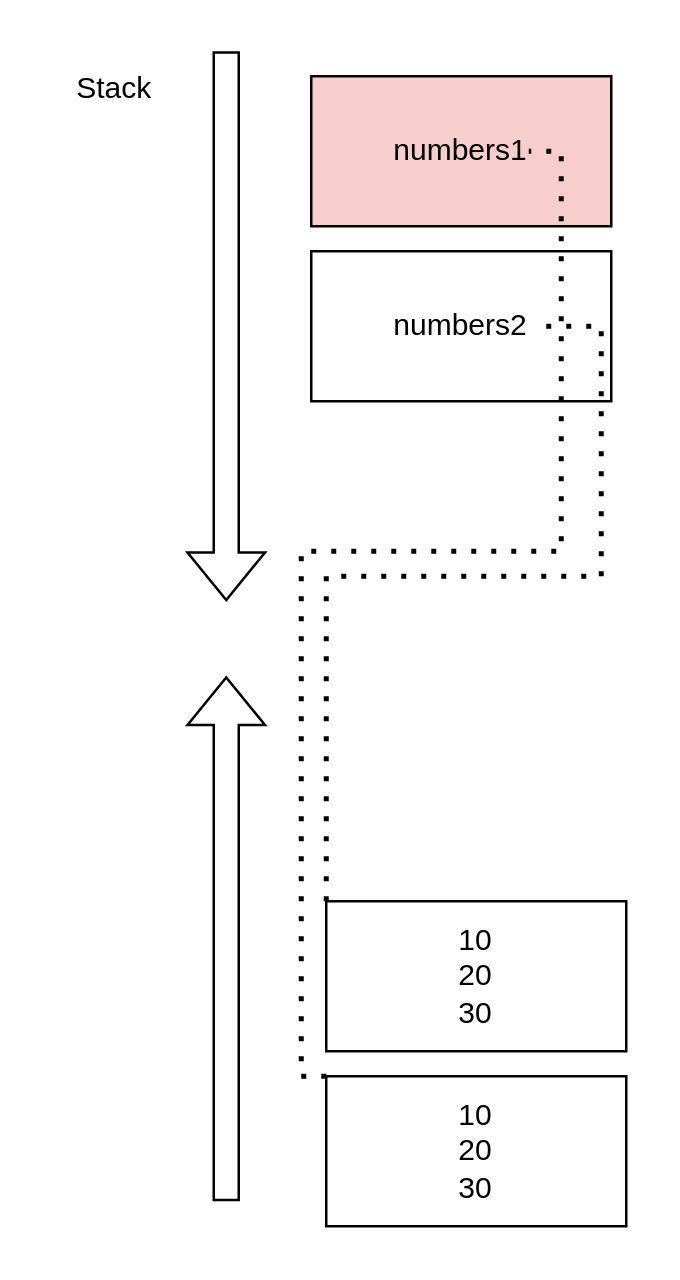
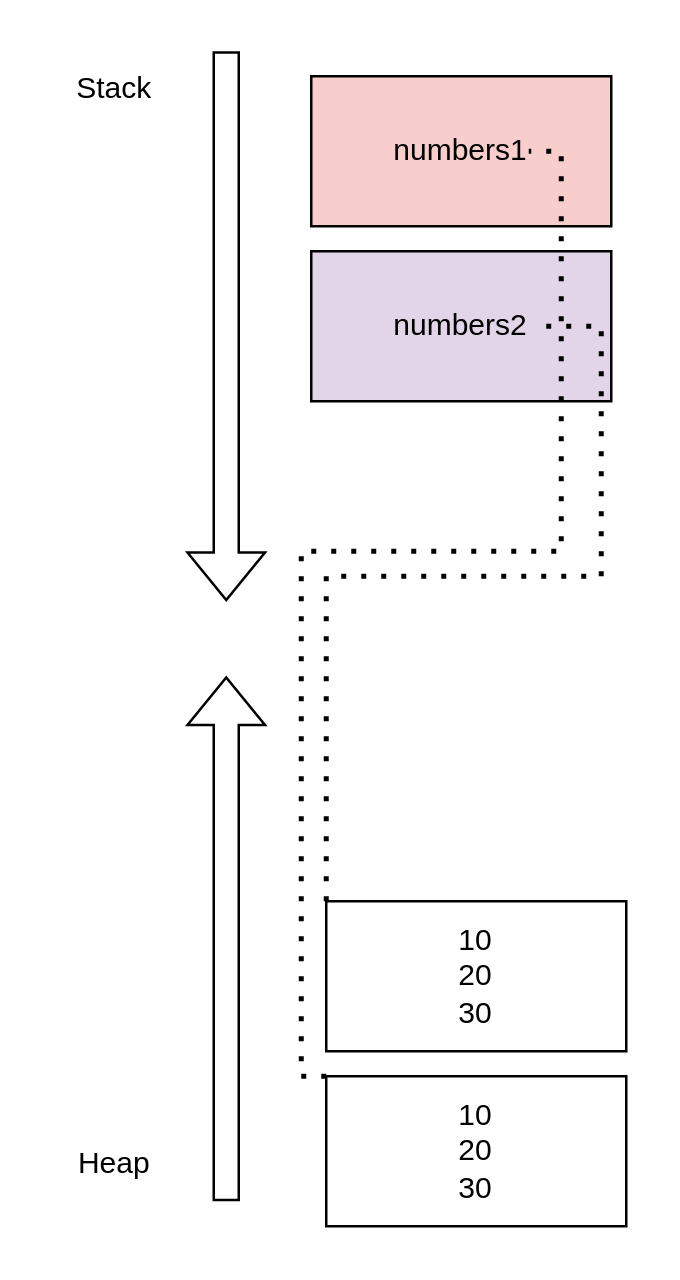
(461, 326) -> (461, 326)
none -> (114, 1164)
